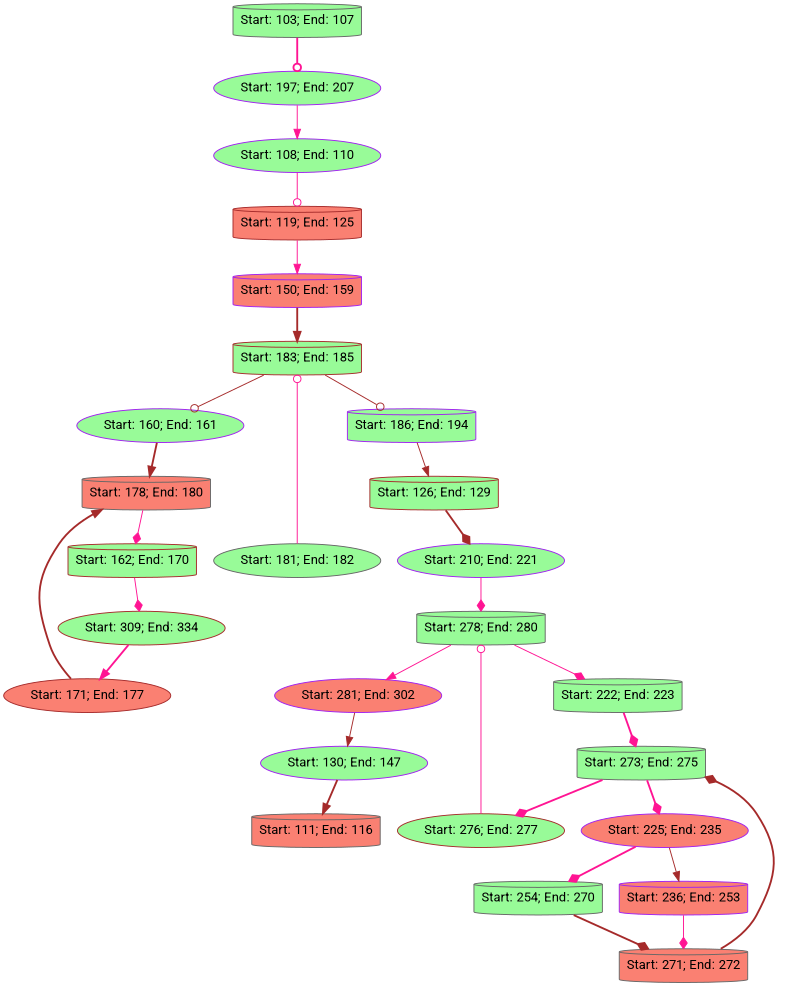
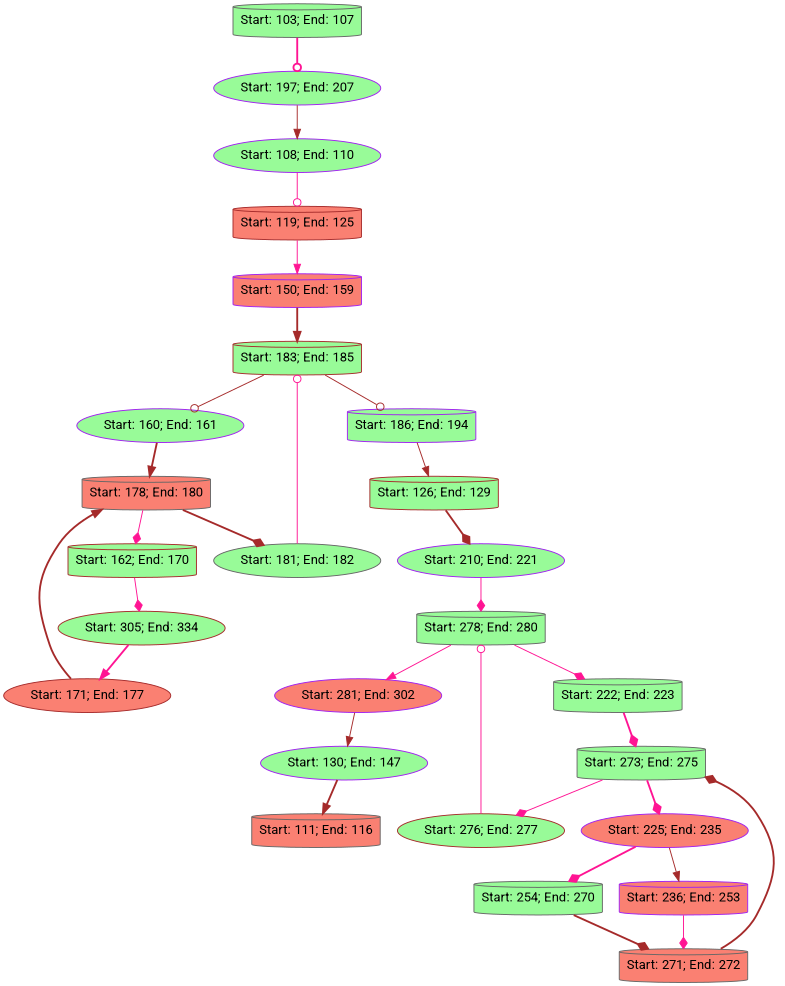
(297, 117) -> (297, 117)
none -> (218, 525)
(142, 628) -> (142, 628)
(565, 795) -> (565, 795)
